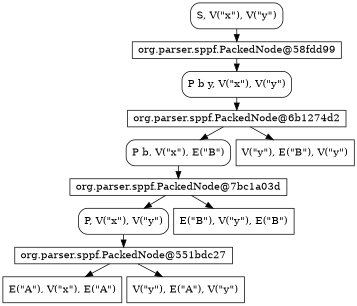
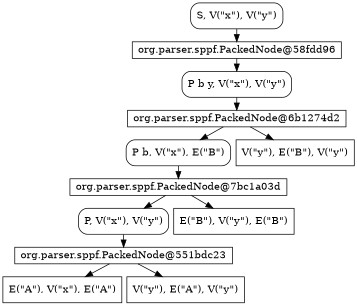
(237, 50) -> (237, 50)
(124, 256) -> (124, 256)
